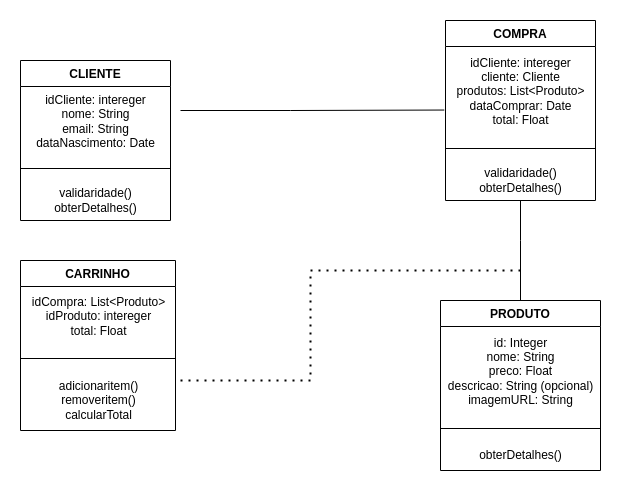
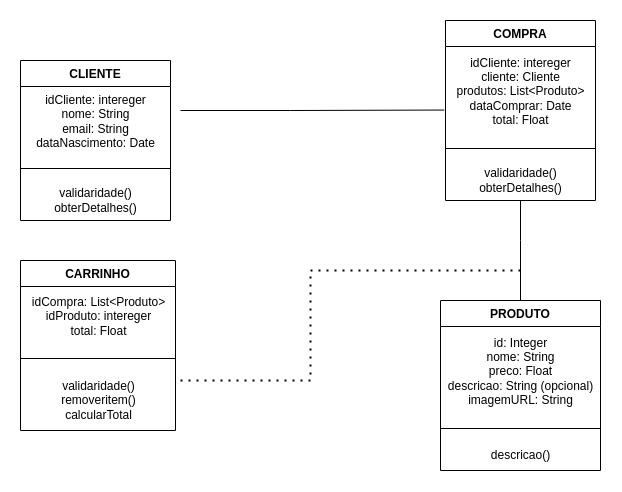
(99, 401) -> (99, 401)
(521, 456) -> (521, 456)
